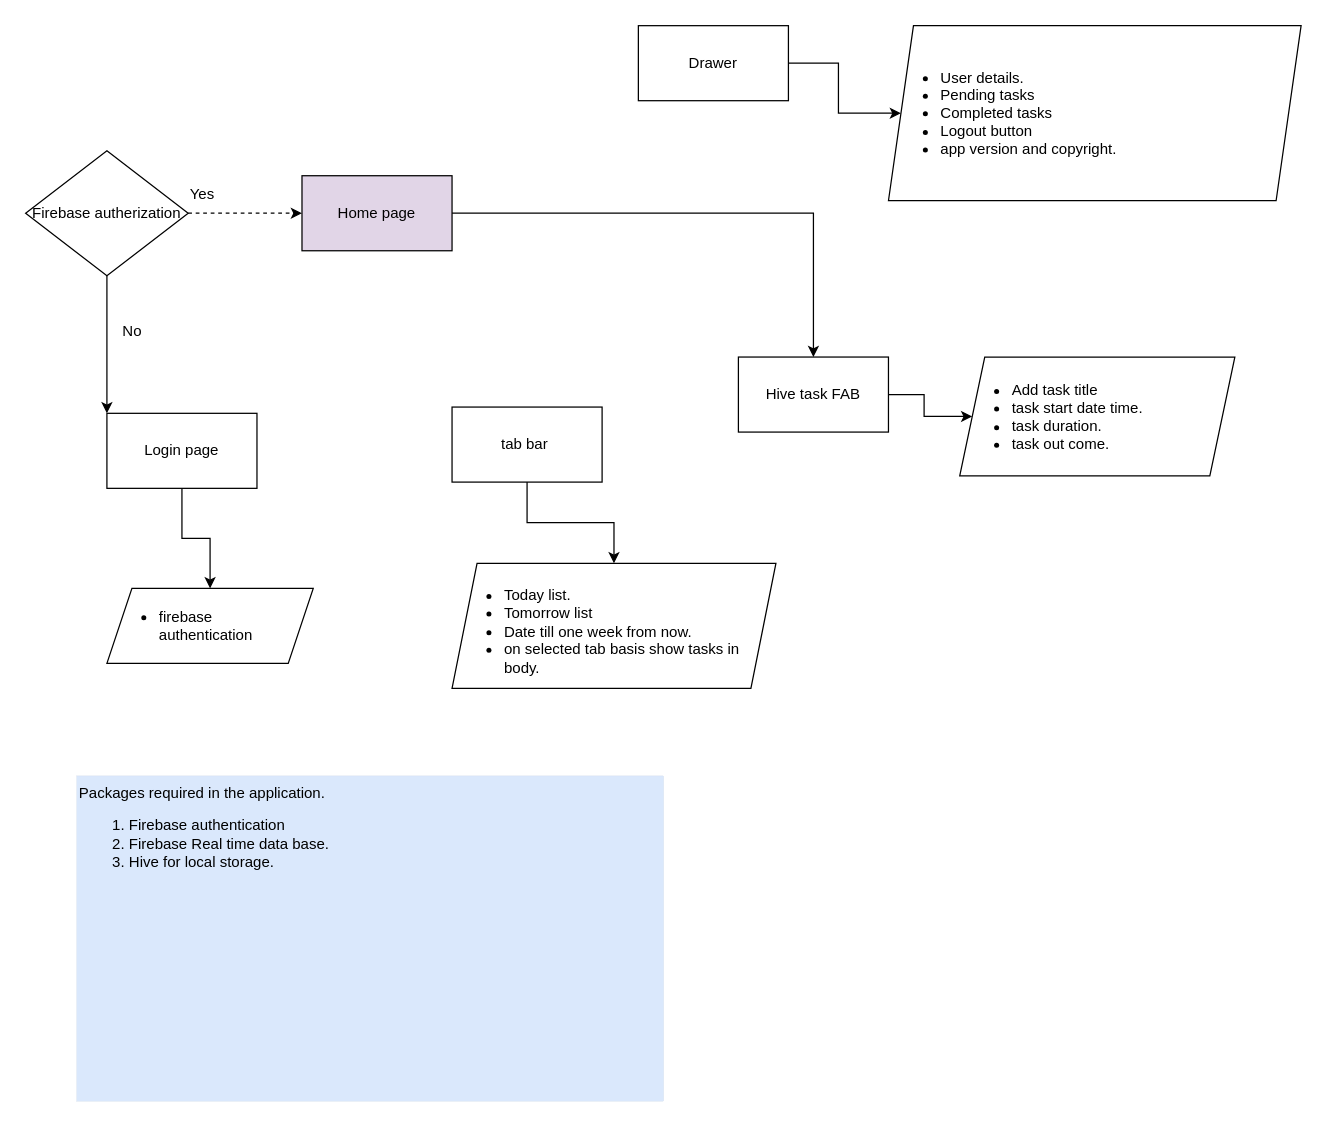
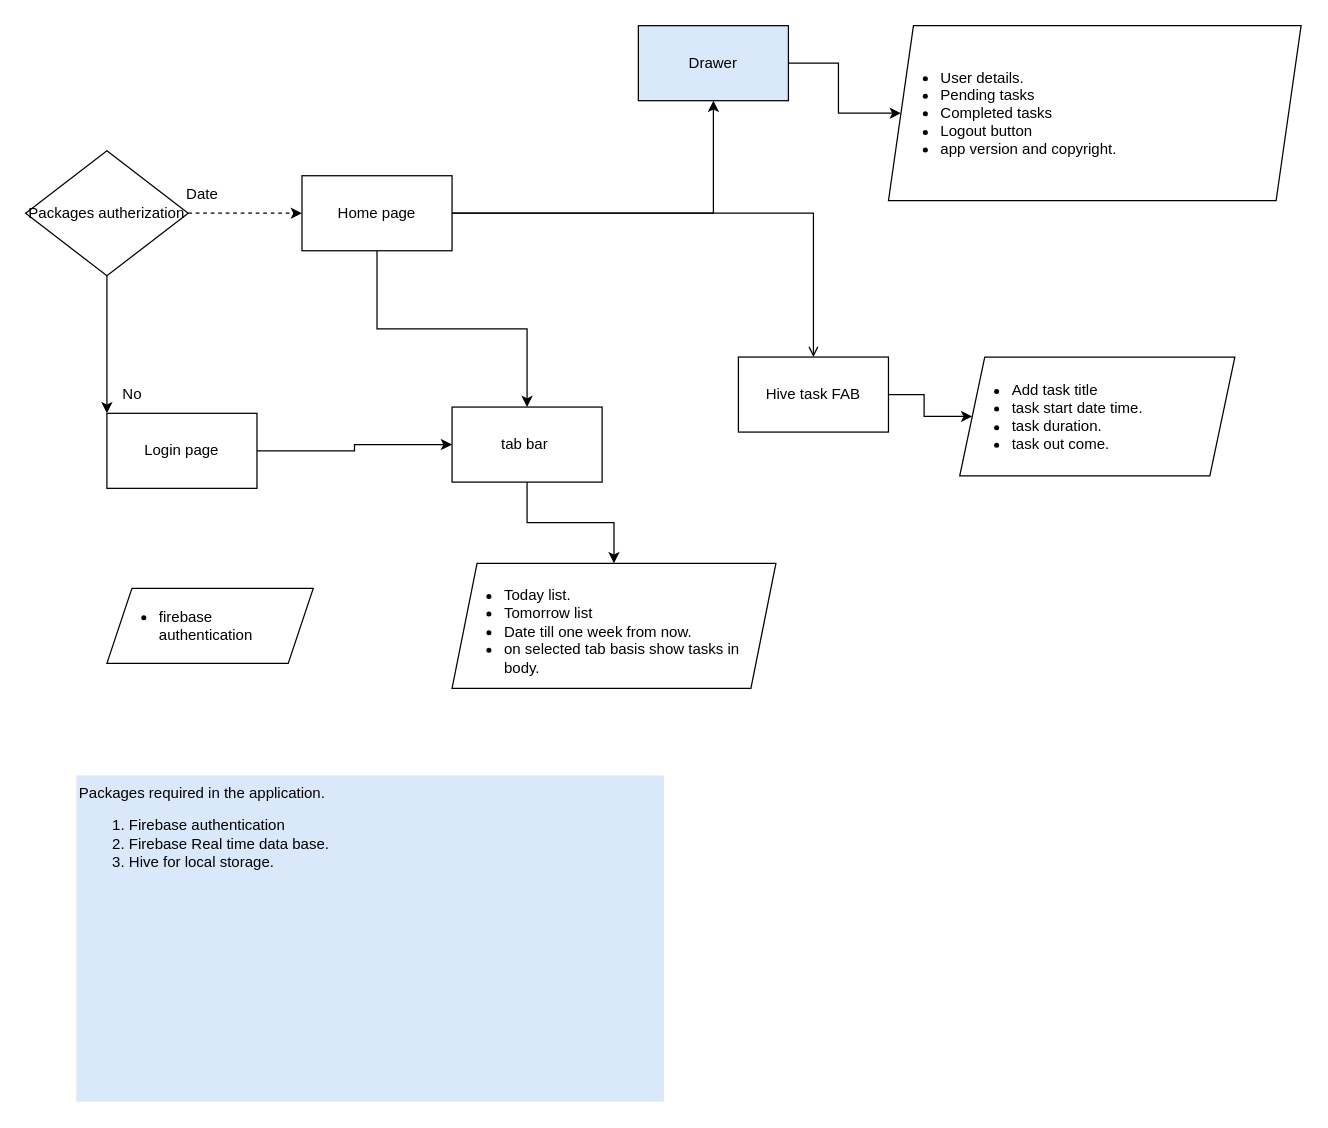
(713, 63) -> (713, 63)
none -> (713, 160)
(203, 194) -> (203, 194)
(107, 213) -> (107, 213)
(377, 213) -> (377, 213)
none -> (448, 329)
(132, 332) -> (132, 394)
(813, 347) -> (813, 349)
(192, 538) -> (353, 451)
